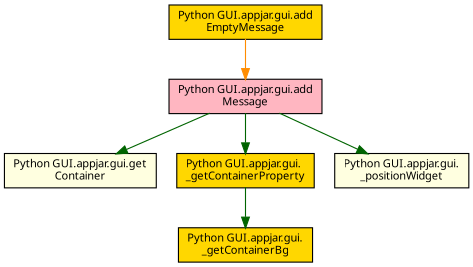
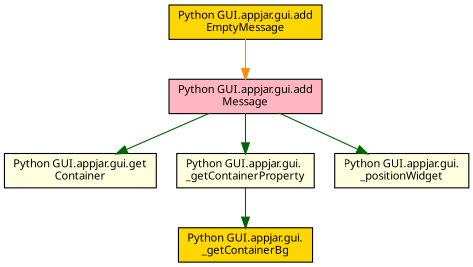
(245, 171) -> (245, 171)
